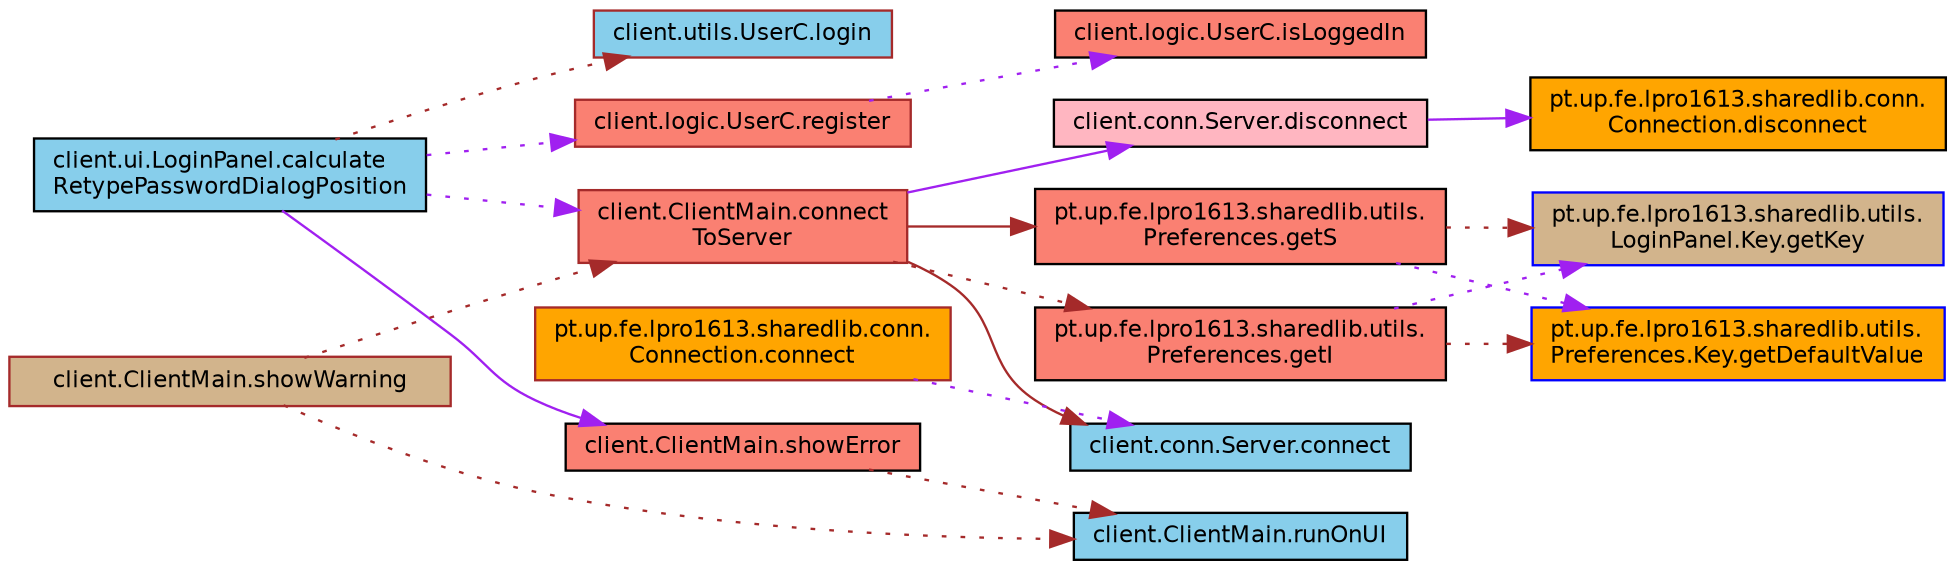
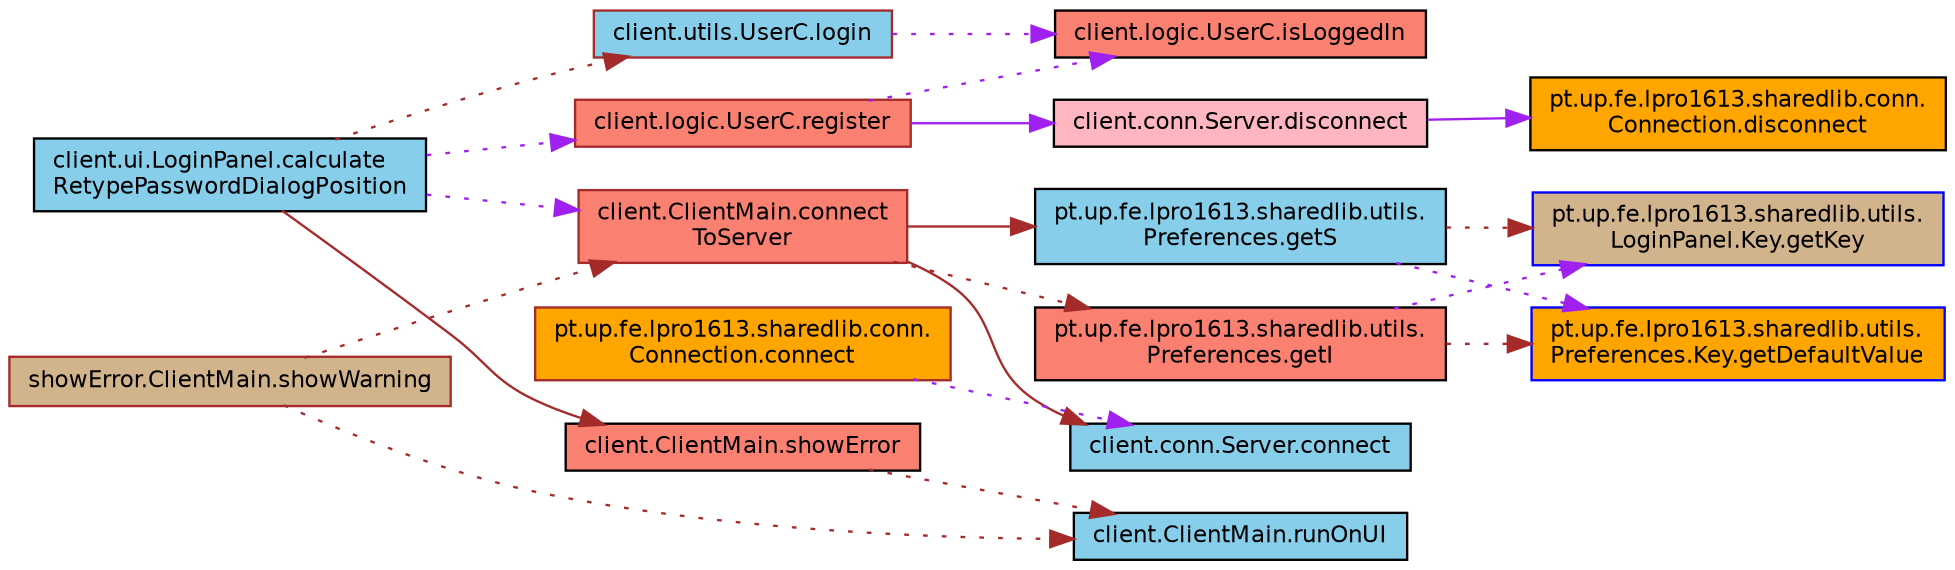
none -> (962, 34)
(1007, 172) -> (970, 123)
(1241, 227) -> (1241, 227)
(444, 330) -> (444, 330)
(230, 381) -> (230, 381)
